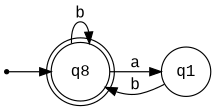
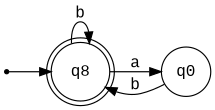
(186, 72) -> (186, 72)
